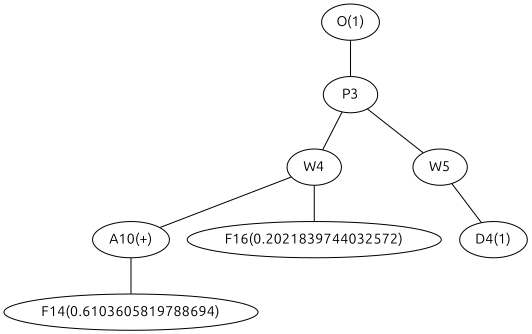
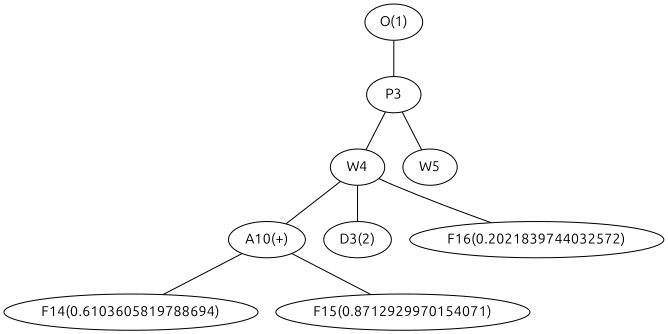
none -> (358, 240)
(493, 240) -> none
none -> (403, 312)
